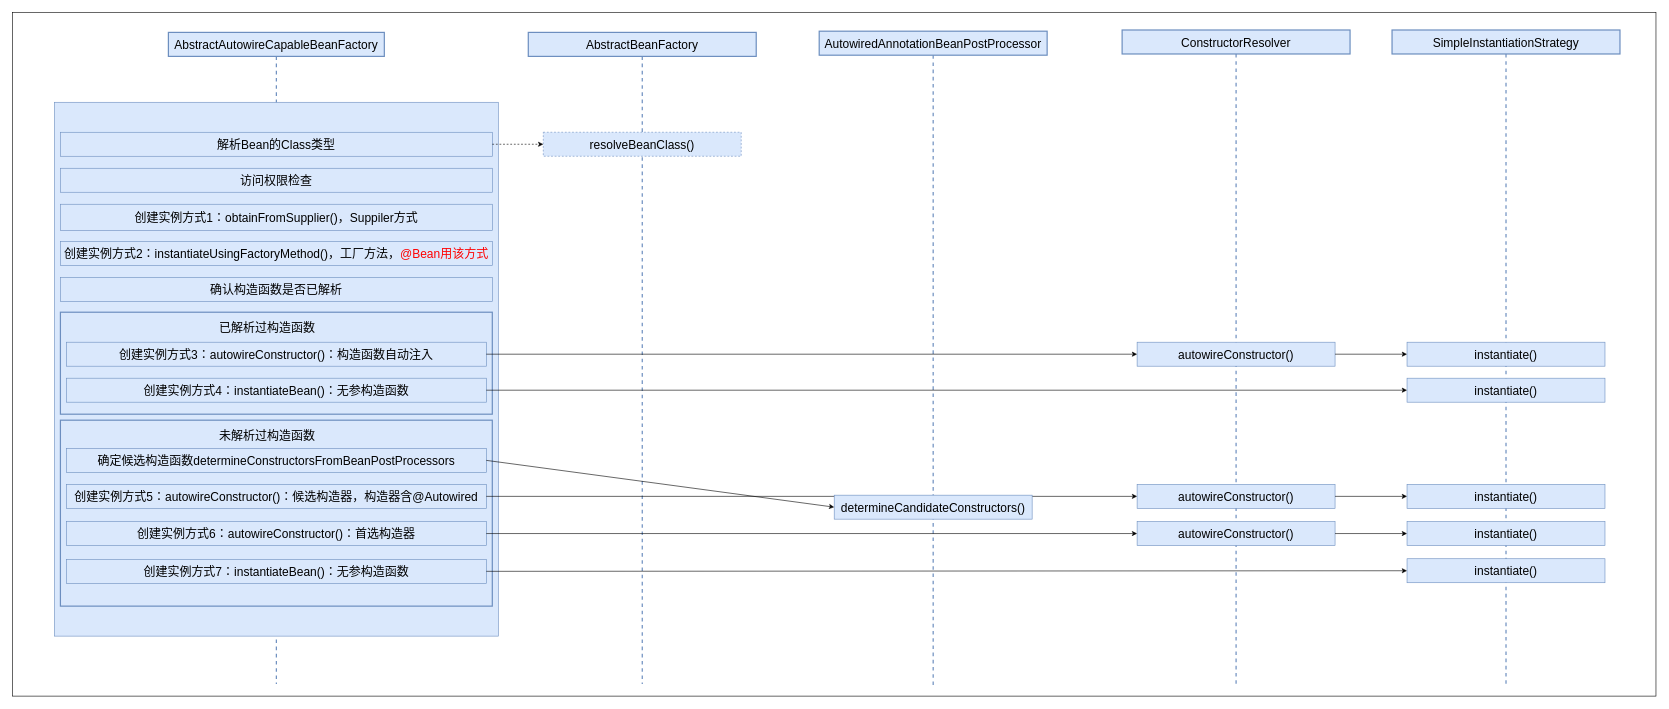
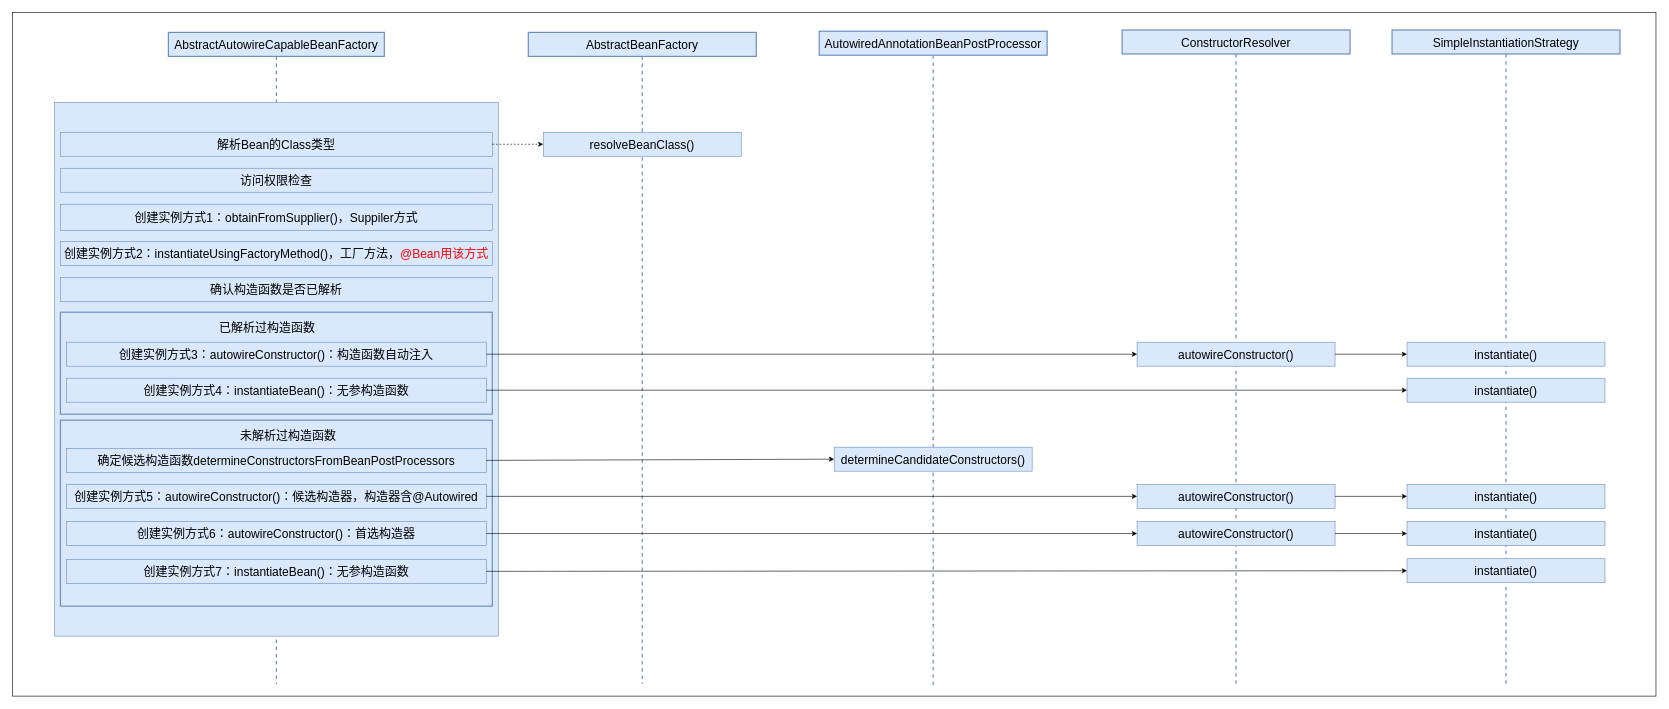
(642, 144) -> (642, 144)
(267, 435) -> (288, 435)
(933, 507) -> (933, 459)
